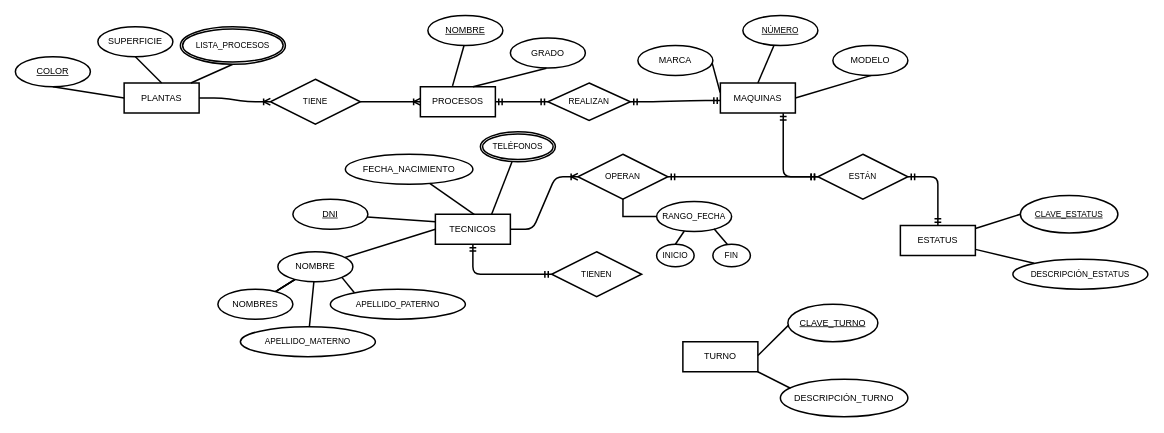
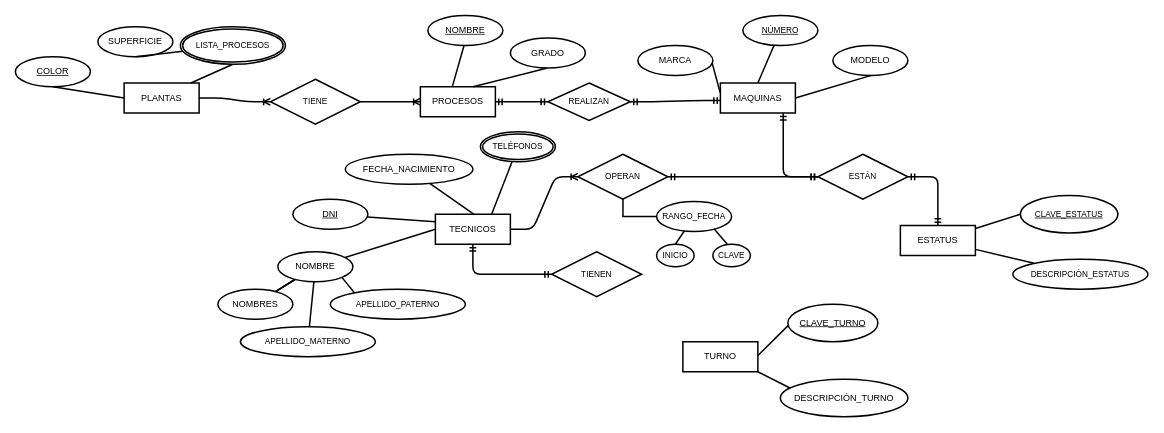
(148, 69) -> (159, 54)
(732, 255) -> (732, 255)
